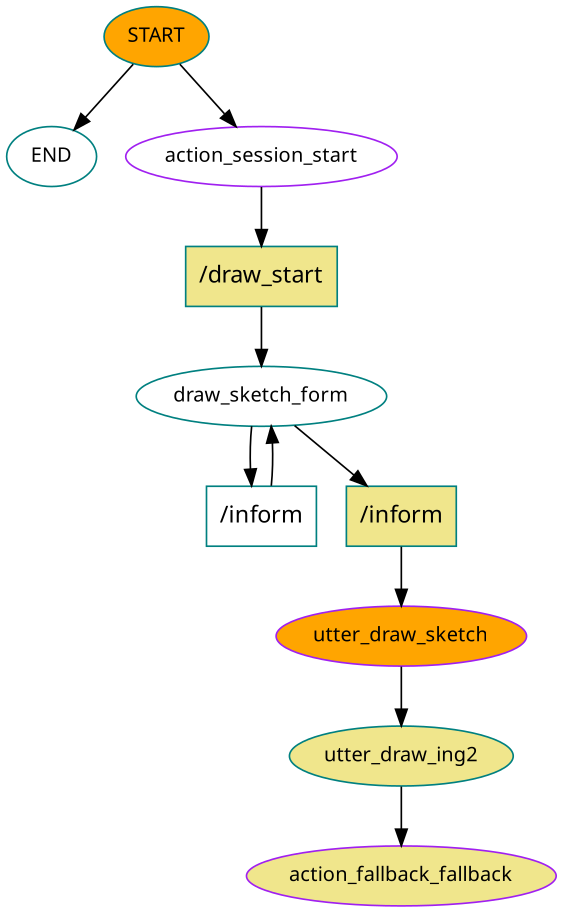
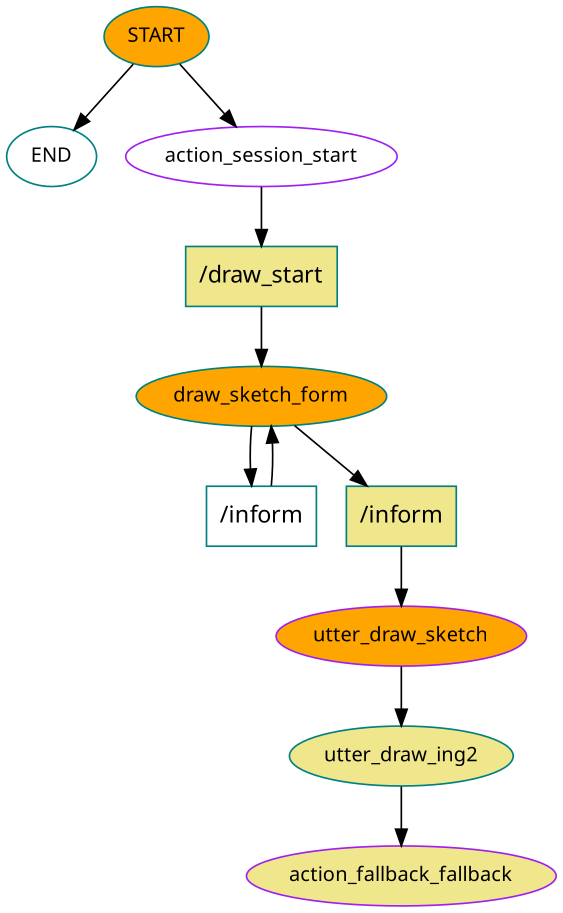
(261, 396) -> (261, 396)
